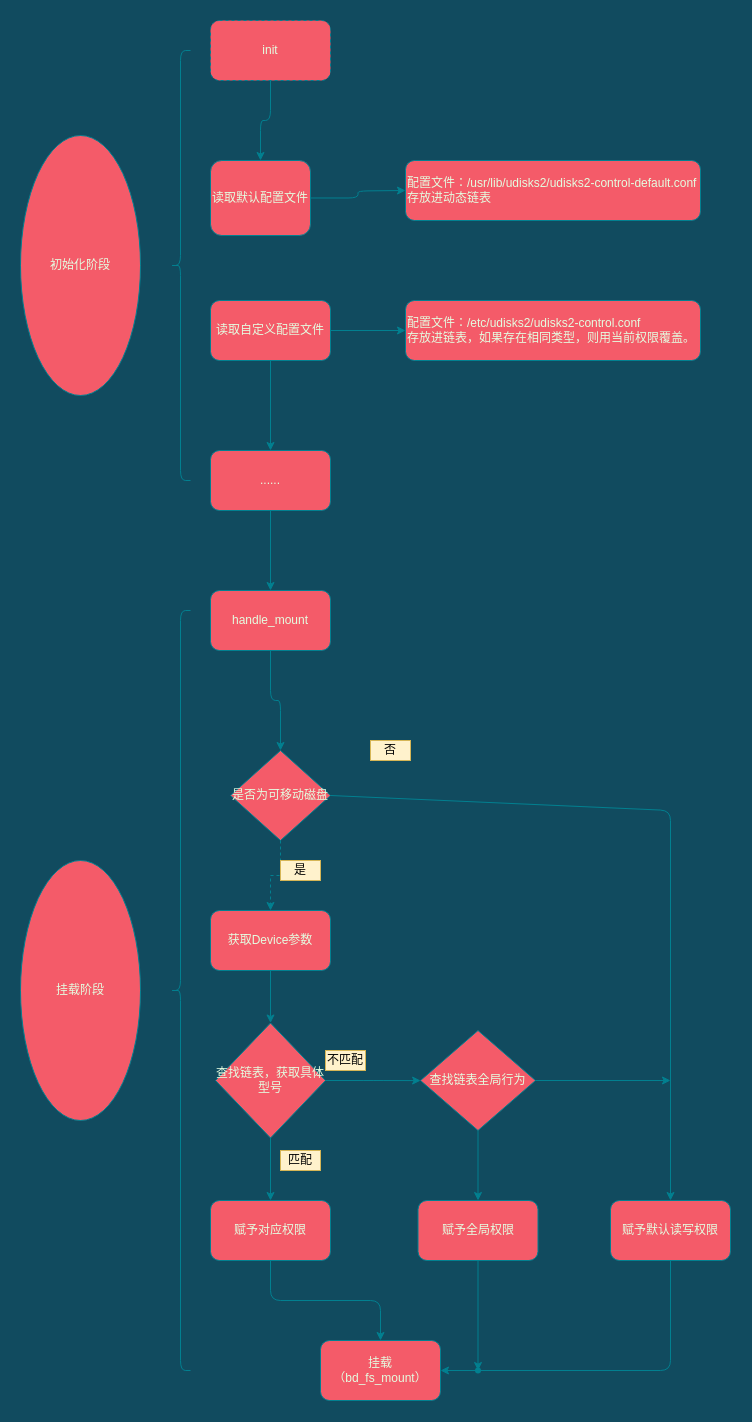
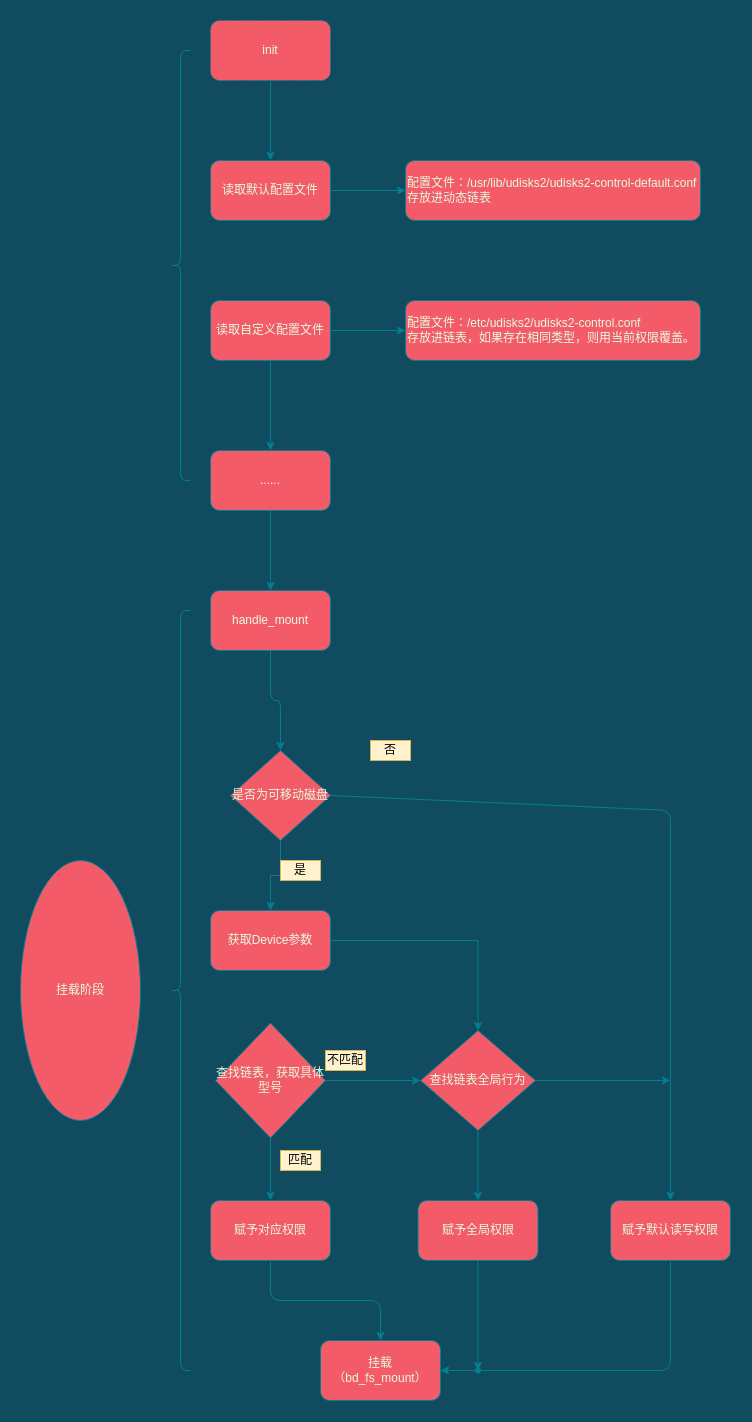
(261, 198) -> (271, 191)
(81, 266) -> none
(271, 887) -> (271, 887)
(271, 994) -> (405, 941)
